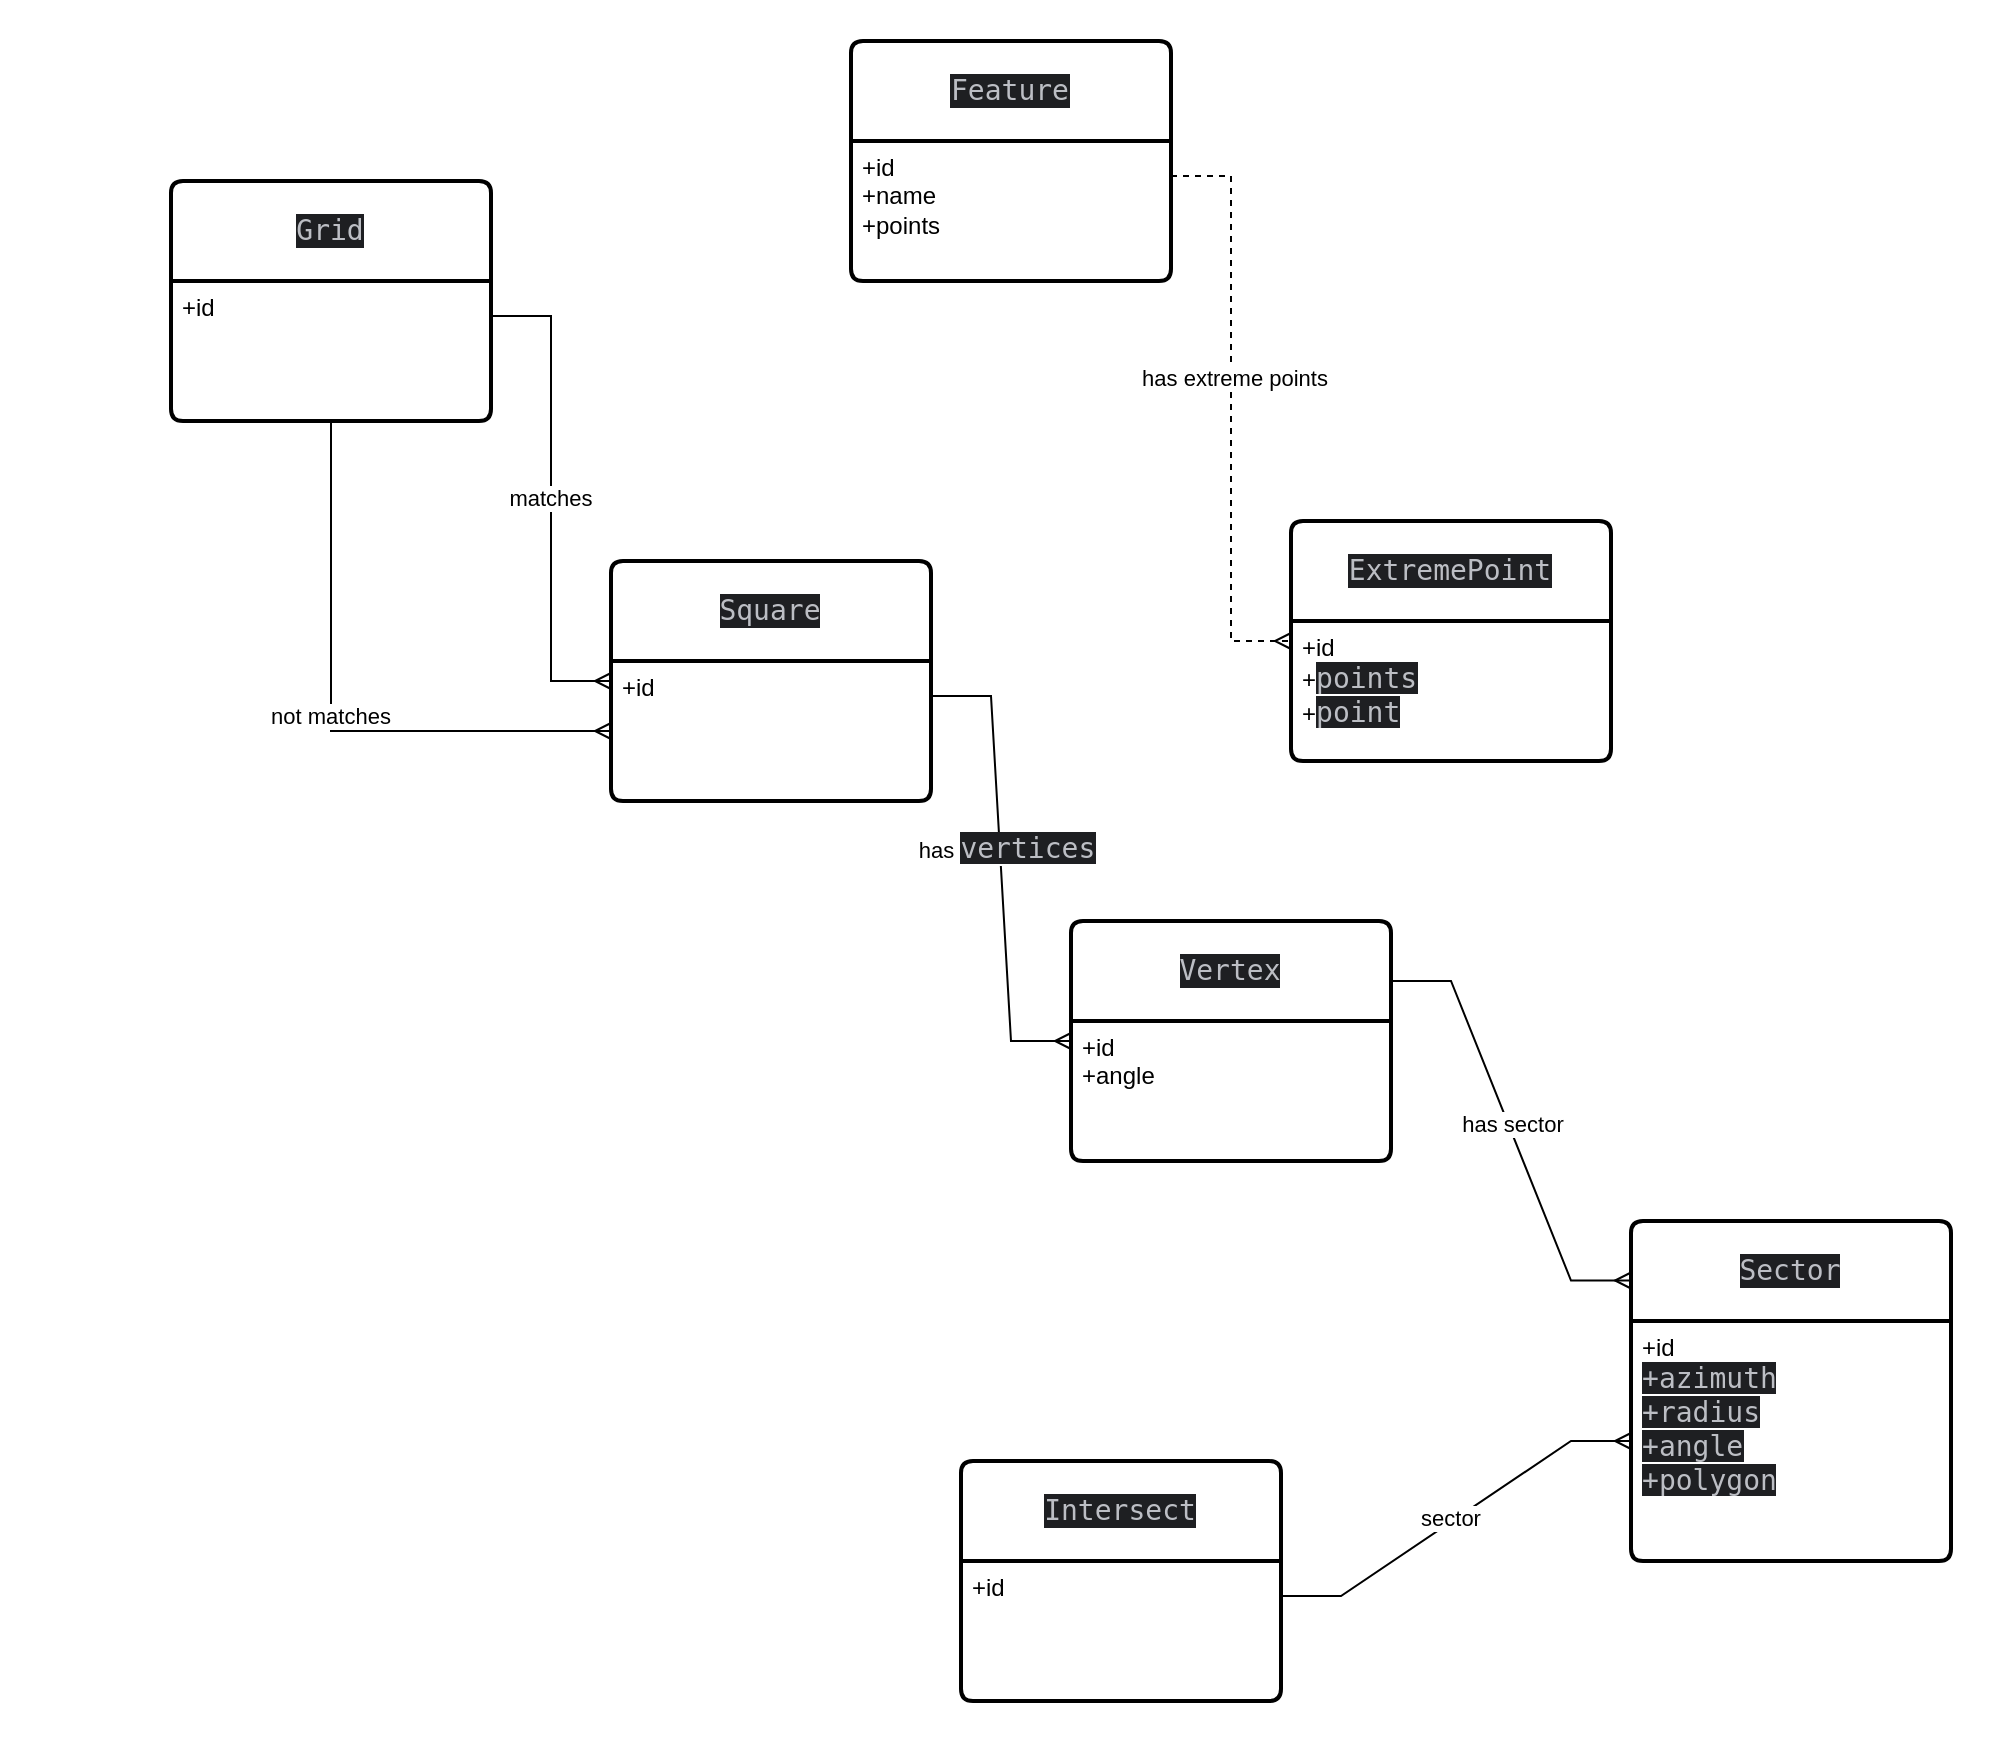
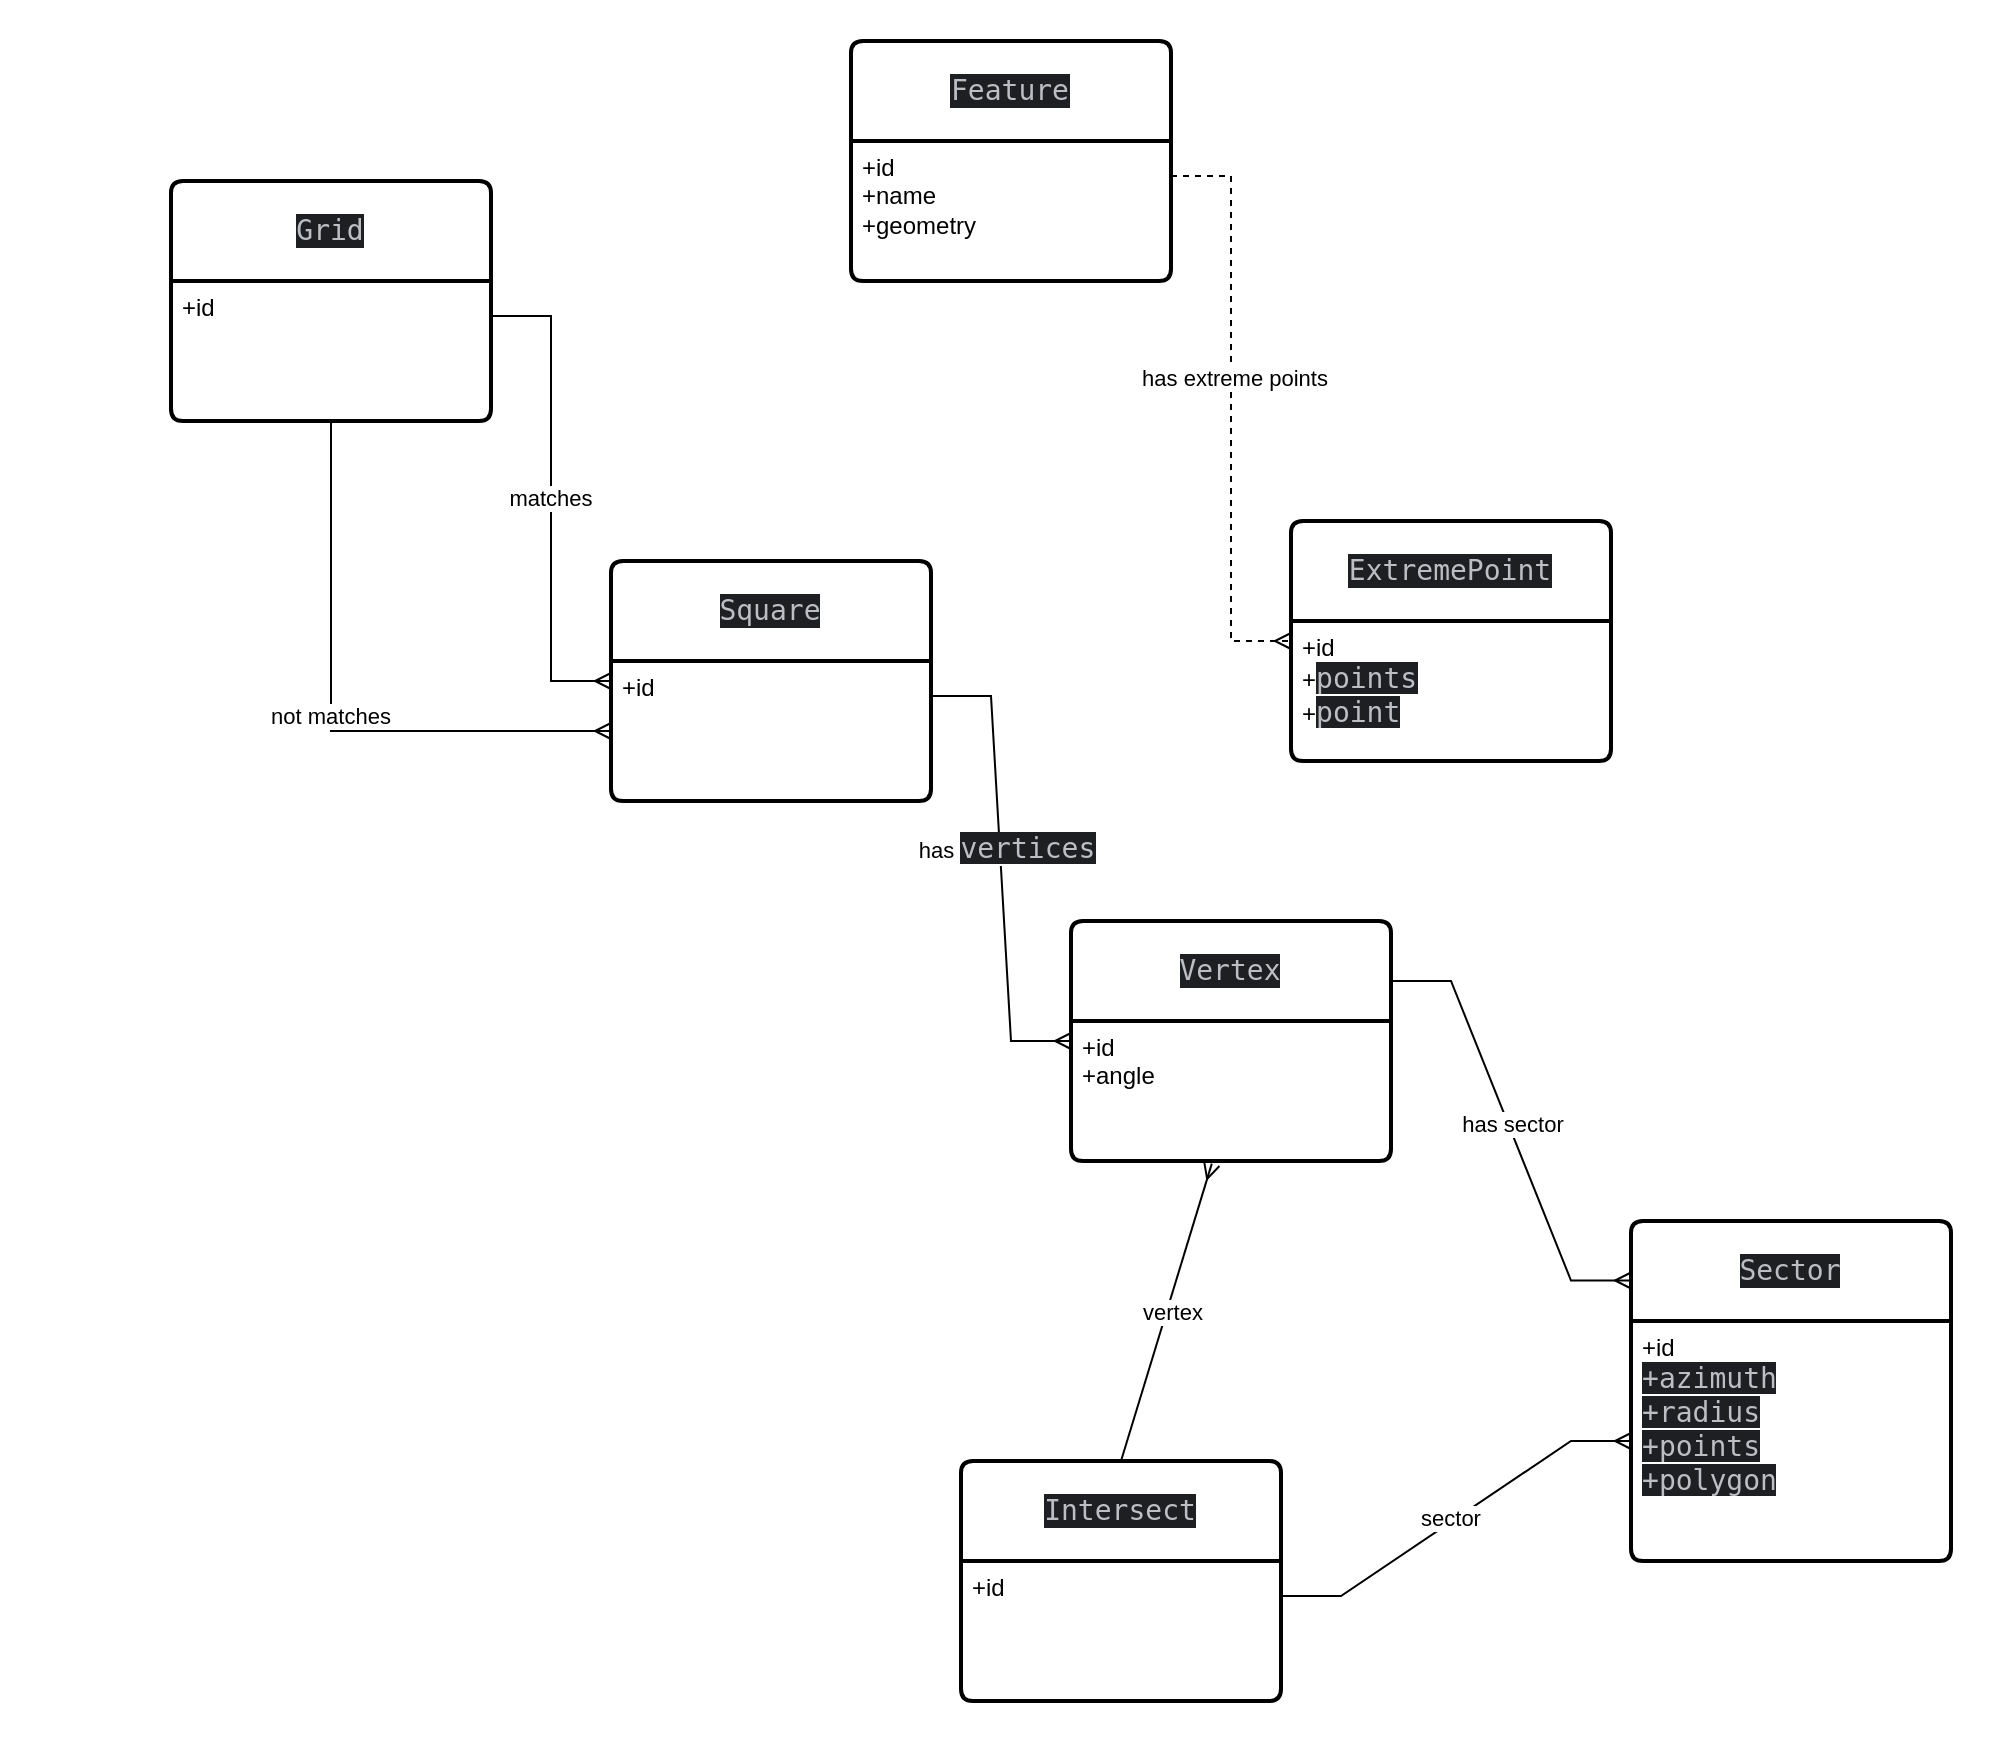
(907, 198) -> (923, 198)
none -> (1166, 1312)
(1694, 1407) -> (1694, 1407)
